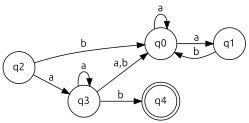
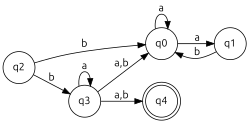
(51, 78) -> (52, 78)
(121, 96) -> (122, 96)
